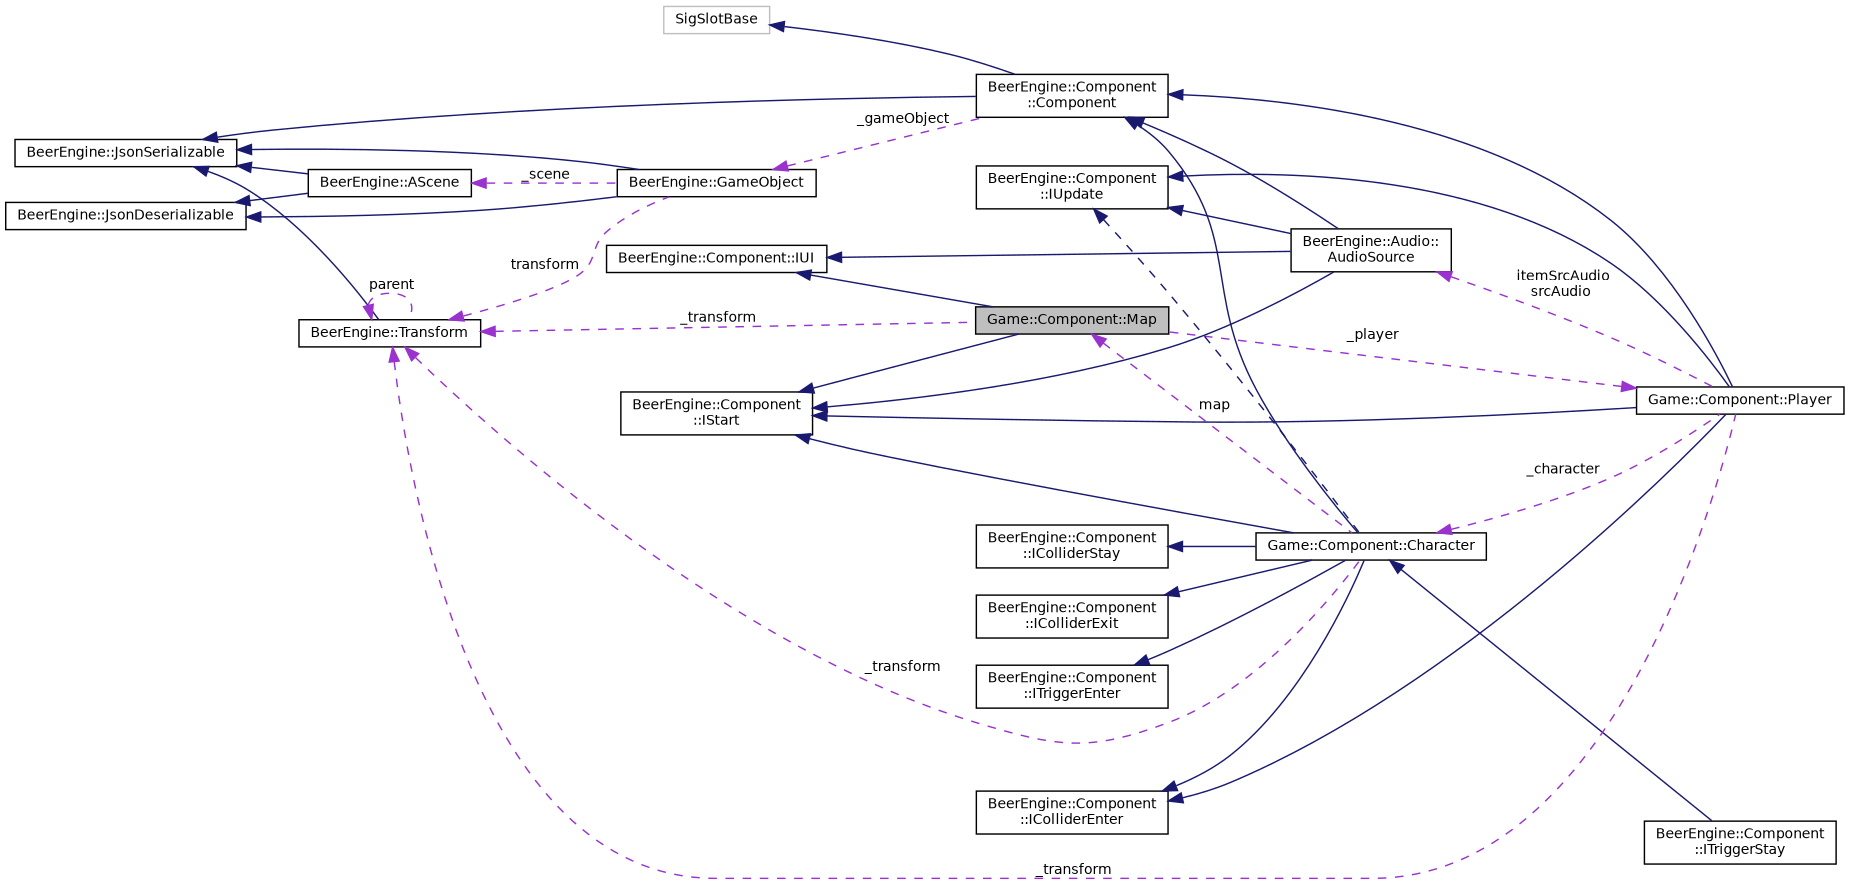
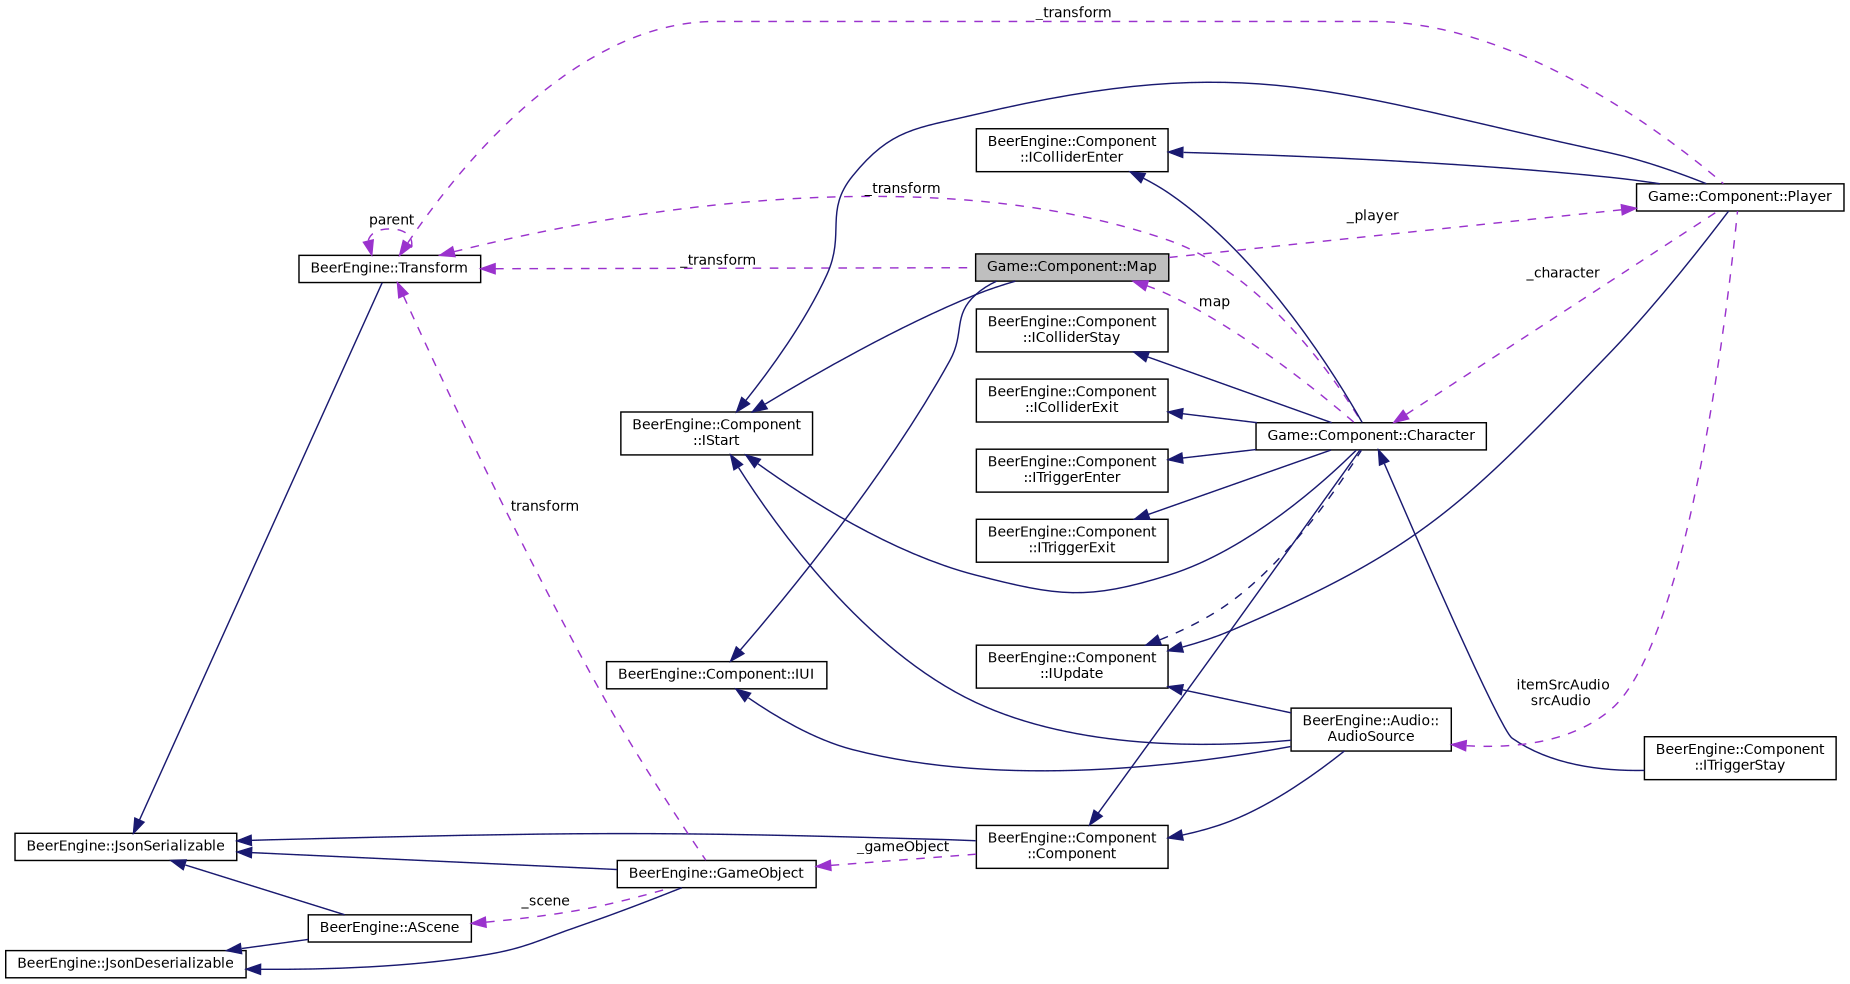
(717, 20) -> none
(1505, 159) -> none
none -> (1072, 541)
